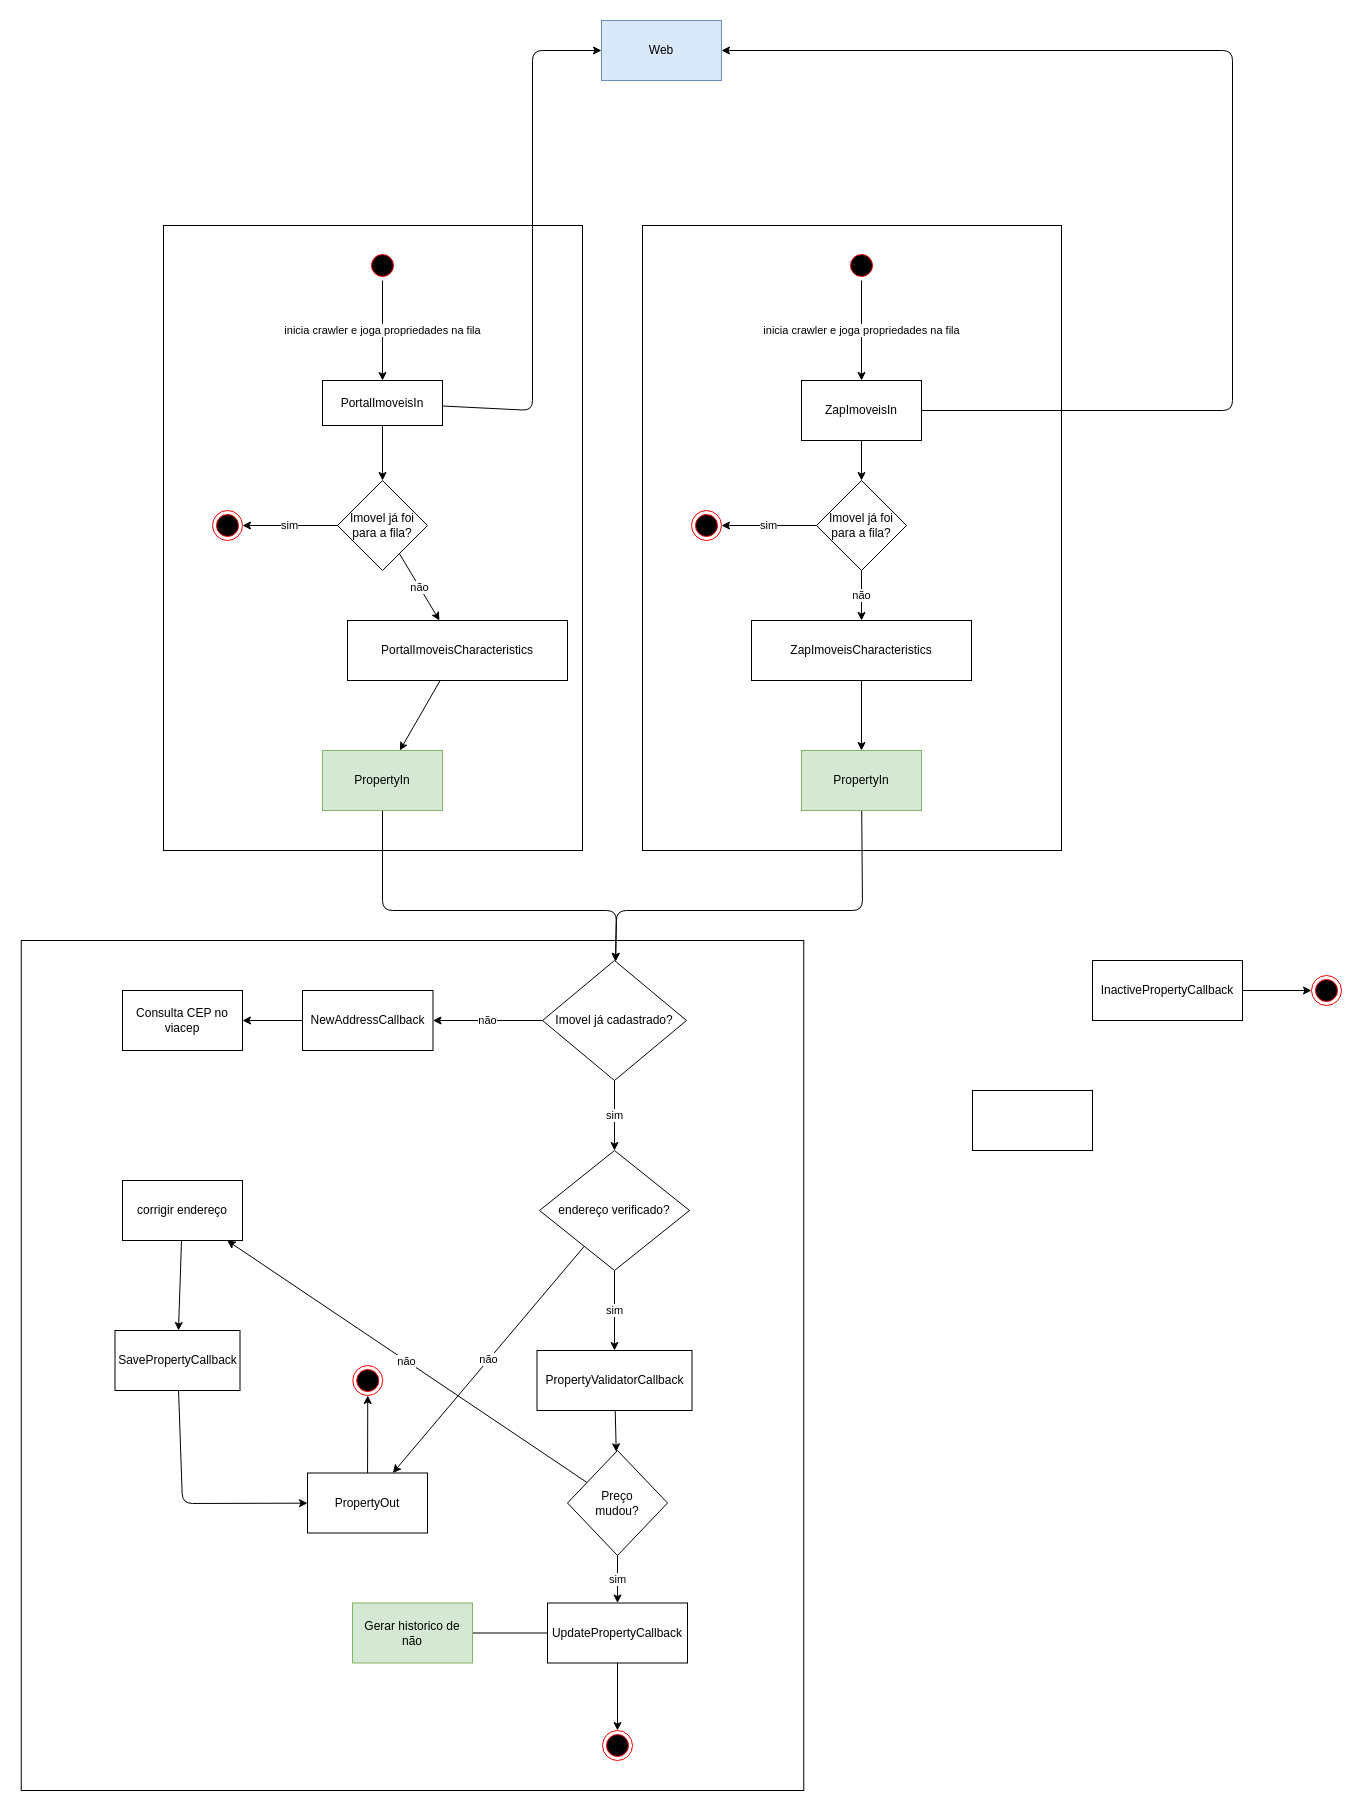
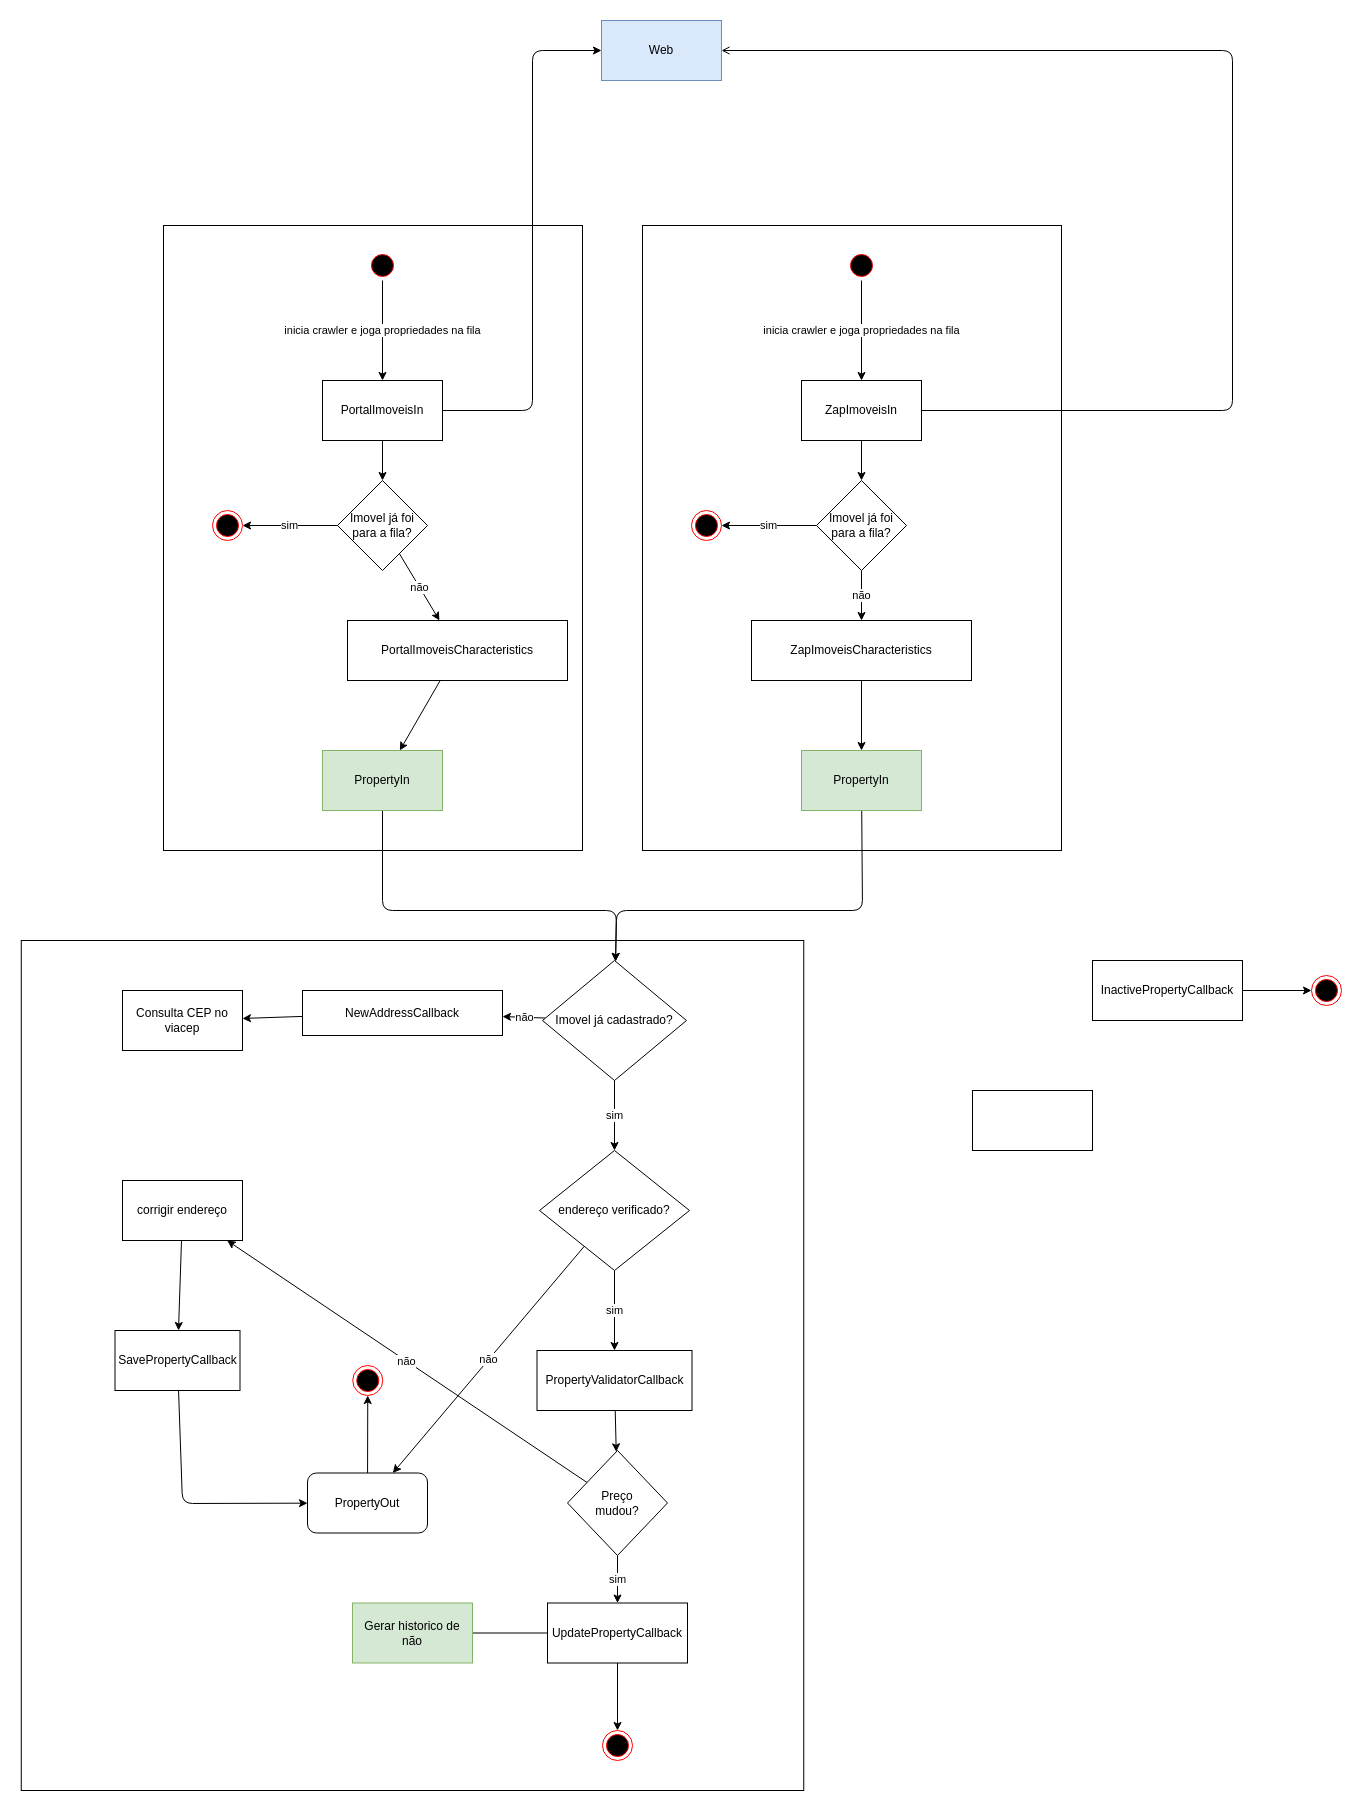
(729, 51) -> (727, 51)
(383, 403) -> (383, 411)
(368, 1021) -> (403, 1013)
(368, 1503) -> (368, 1503)
